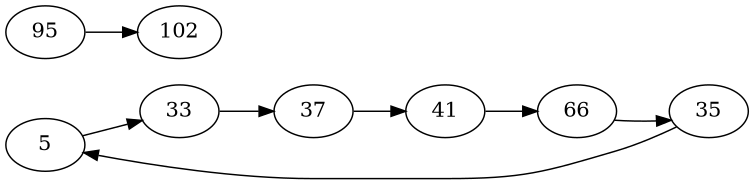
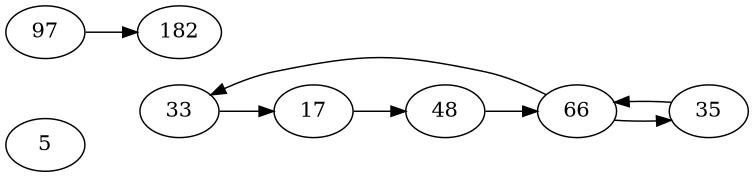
(45, 32) -> (45, 32)
(179, 32) -> (179, 32)
(314, 111) -> (314, 111)
(445, 111) -> (445, 111)
(105, 130) -> (386, 58)
(391, 179) -> (650, 101)
